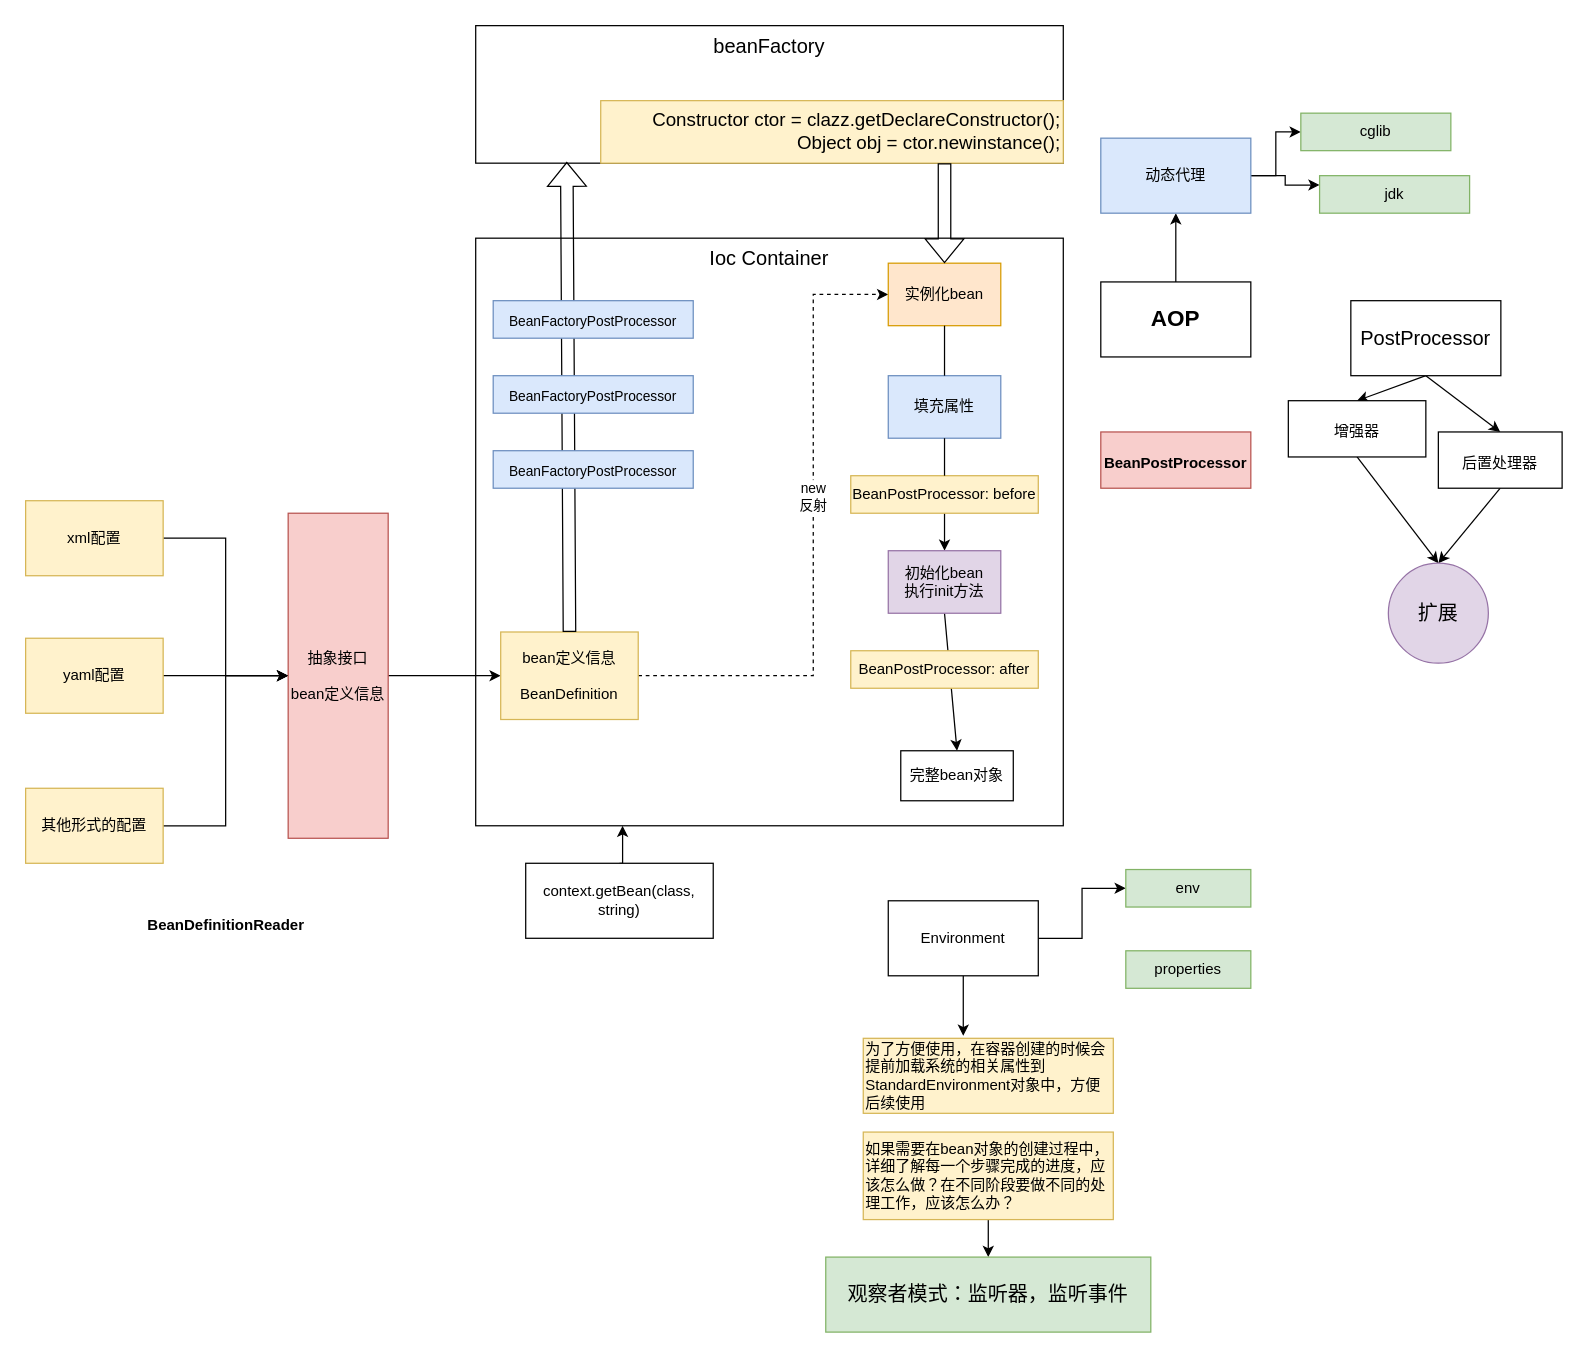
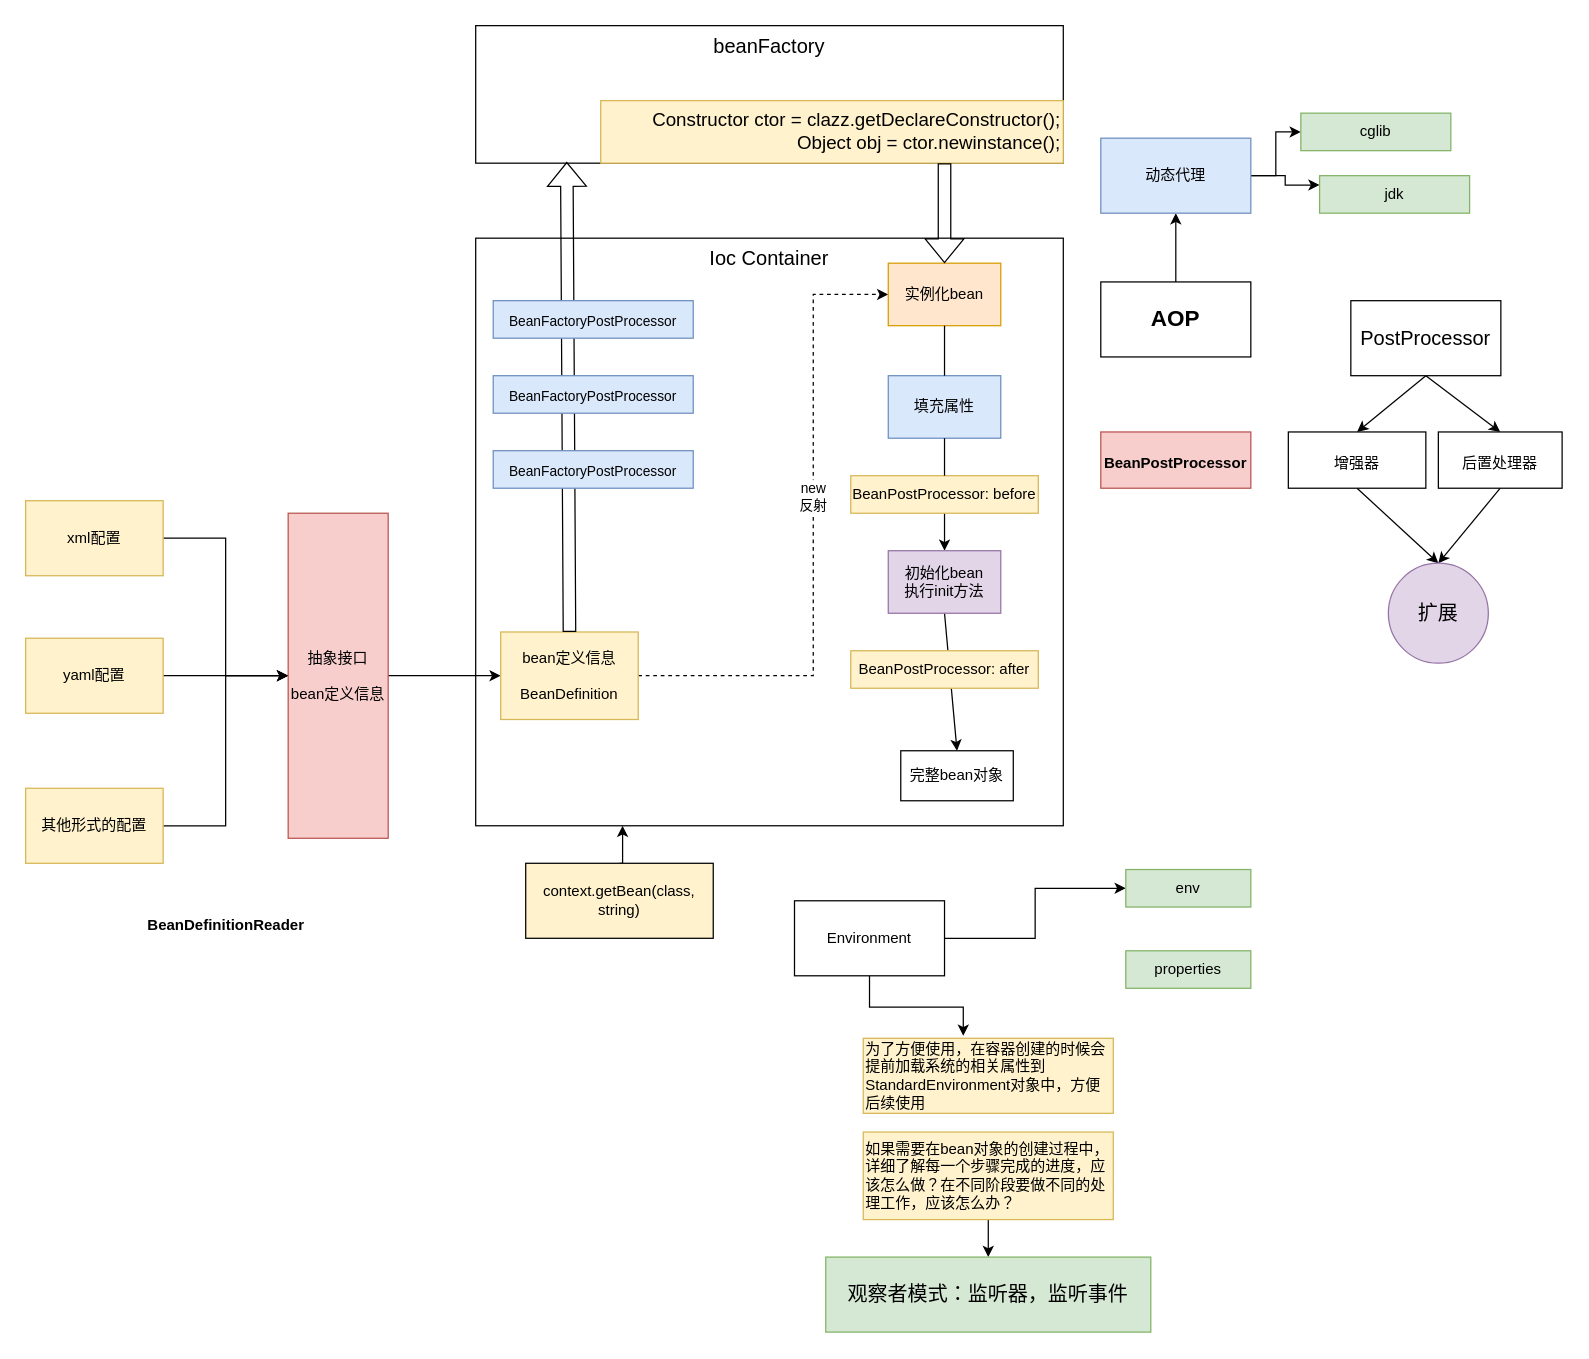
(1357, 429) -> (1357, 460)
(619, 901) -> (619, 901)
(963, 938) -> (869, 938)
